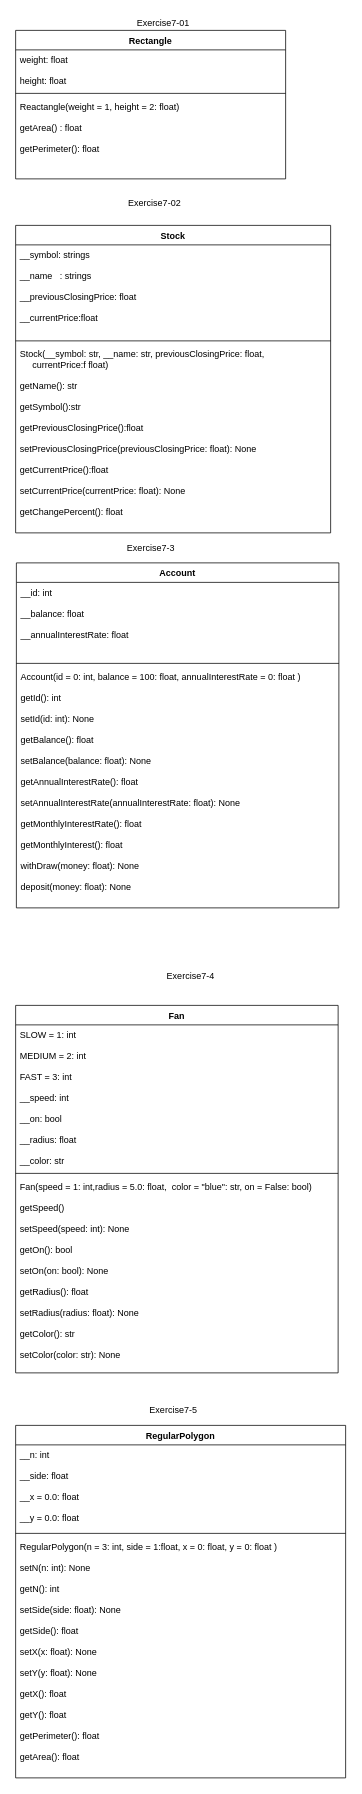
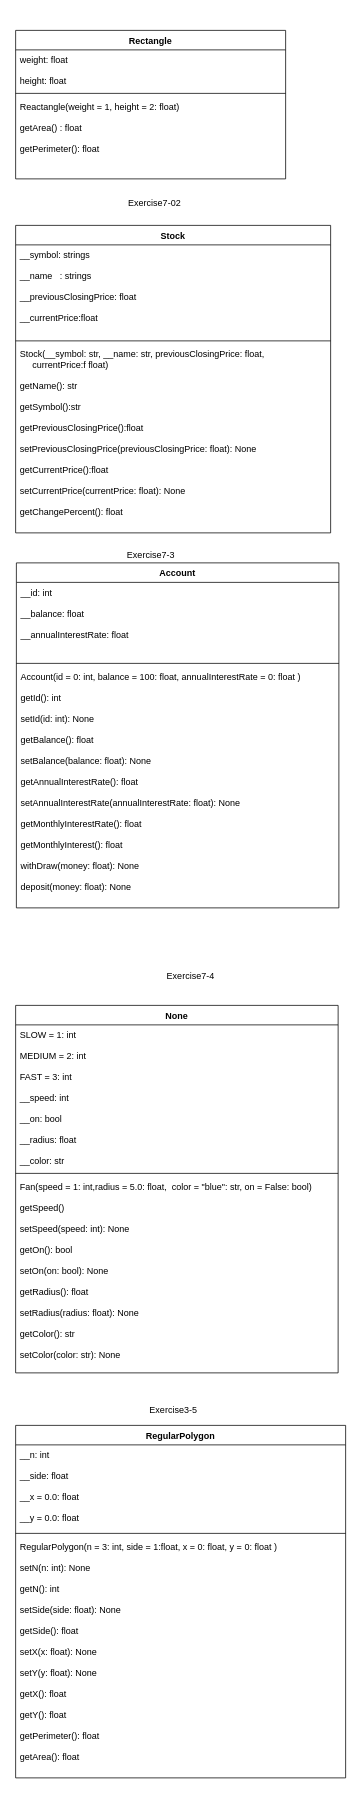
(169, 23) -> none
(150, 548) -> (150, 555)
(176, 1016) -> (176, 1016)
(173, 1410) -> (173, 1410)
